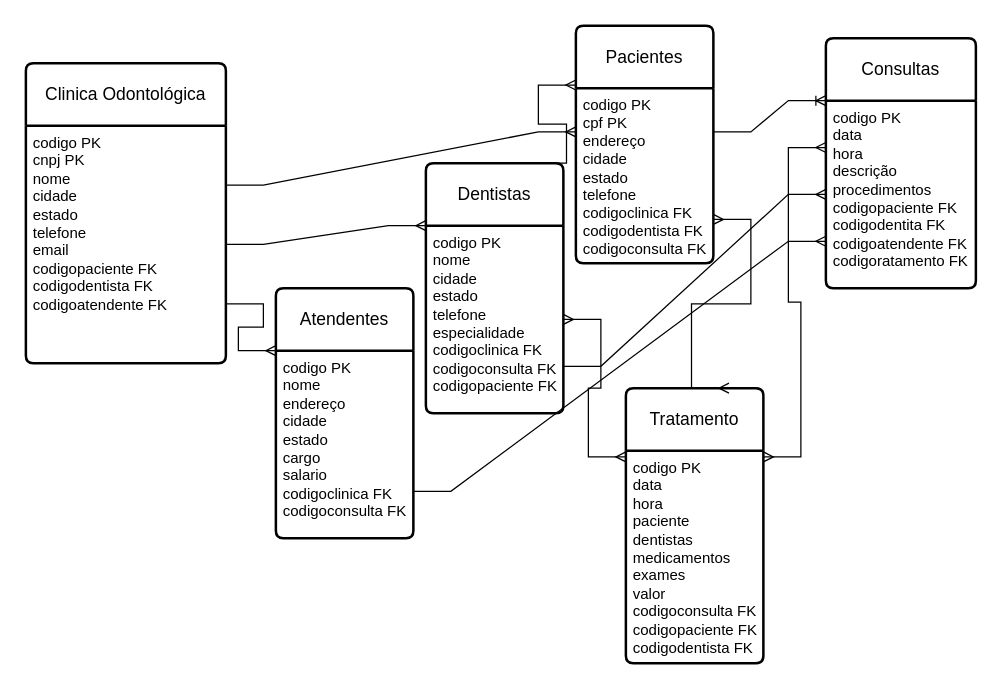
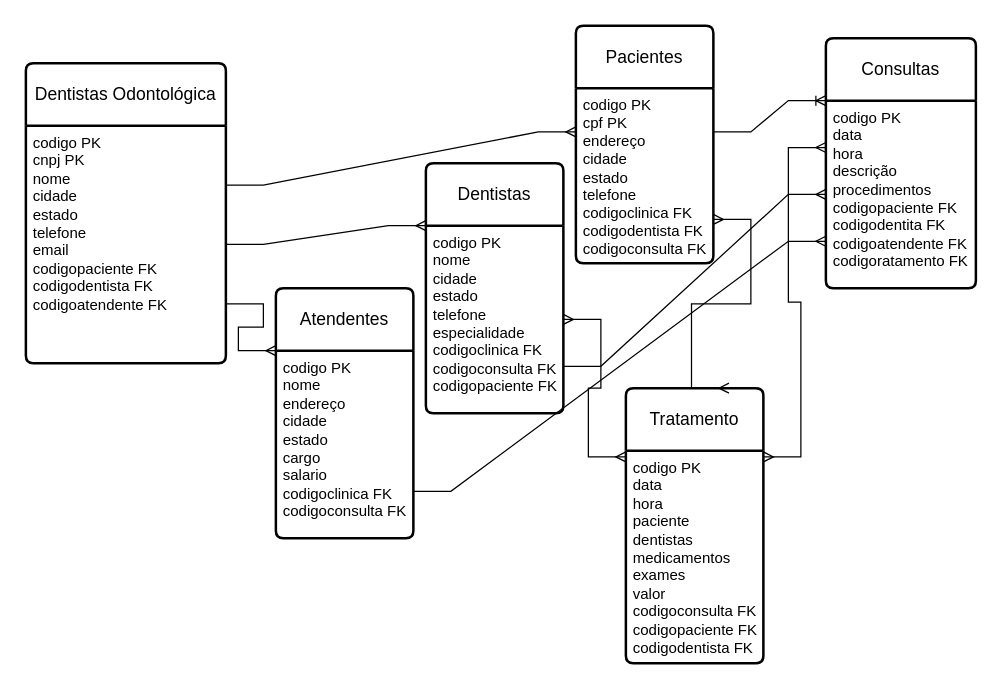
(126, 94) -> (126, 94)
(538, 124) -> none
